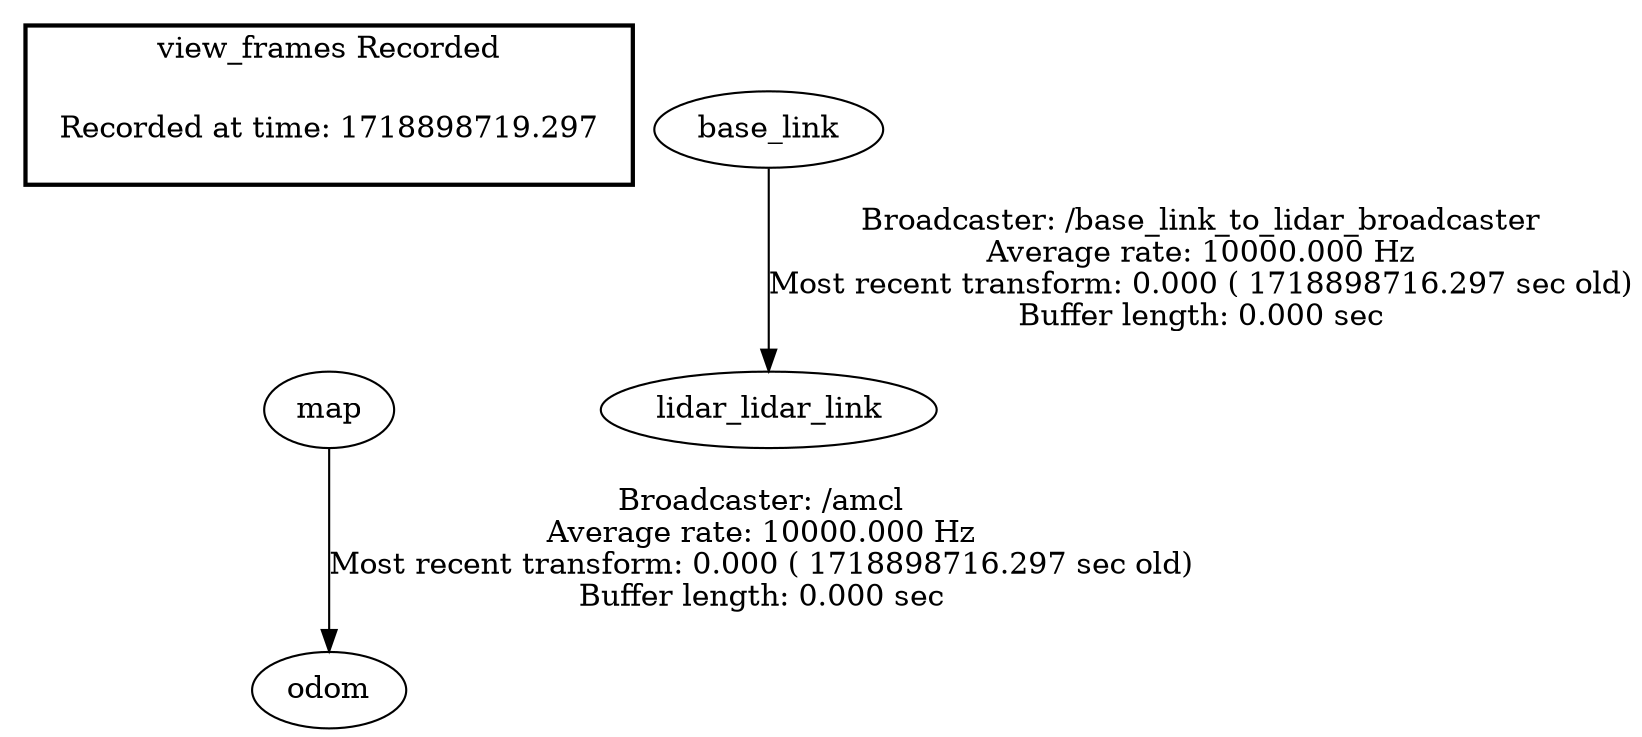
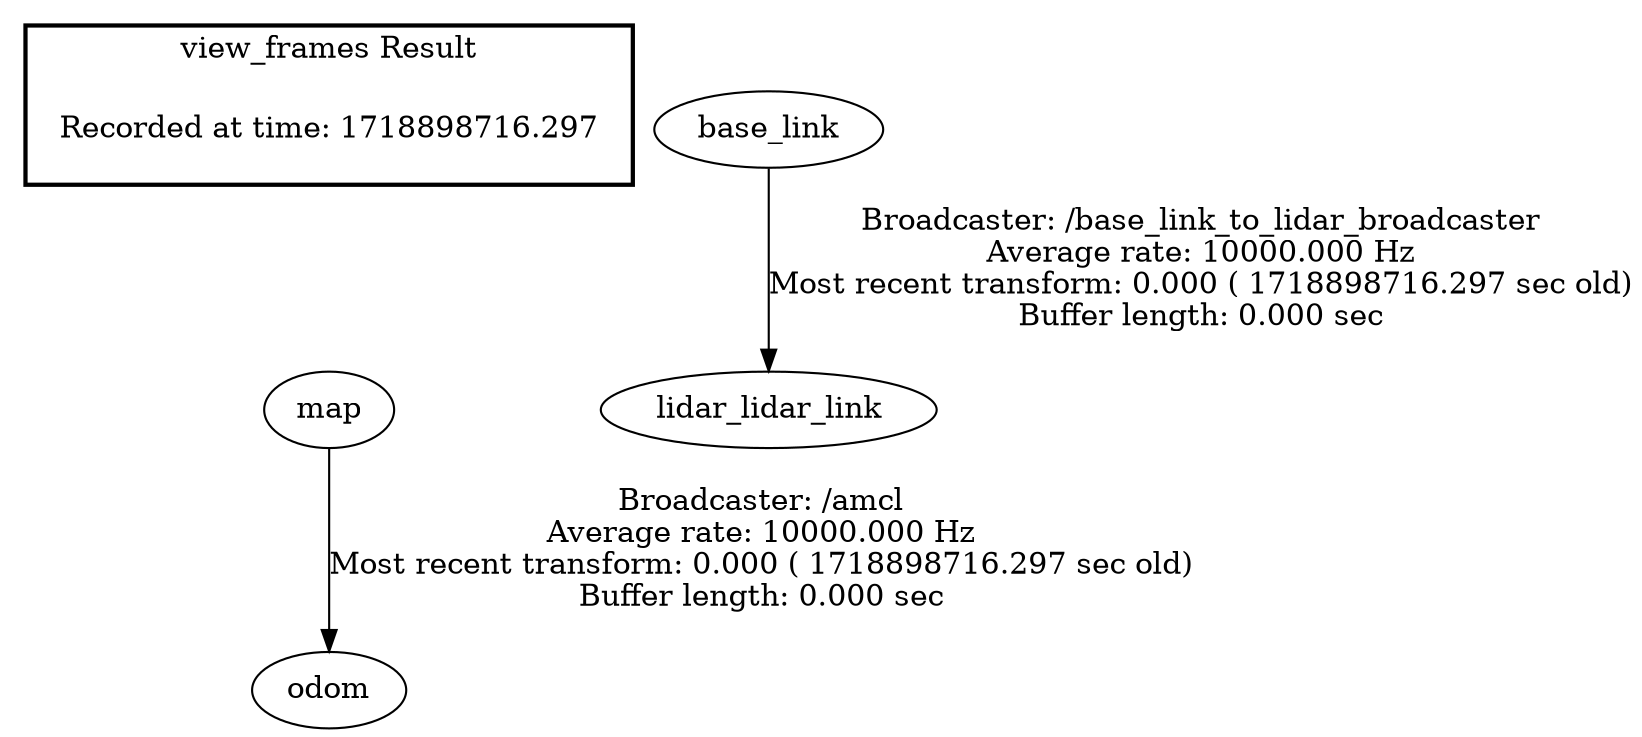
(329, 50) -> (329, 50)
(329, 130) -> (329, 130)
